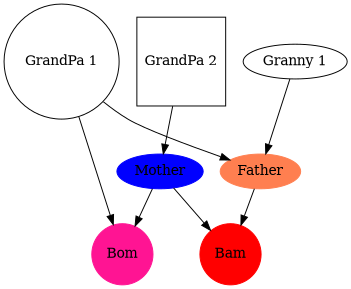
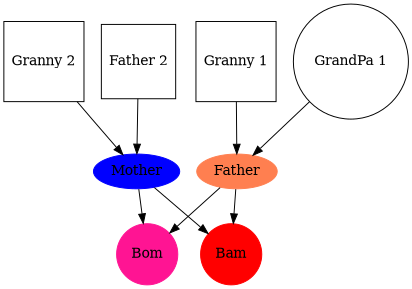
none -> (44, 62)
(181, 62) -> (139, 62)
(295, 62) -> (236, 62)
(95, 166) -> (199, 207)
